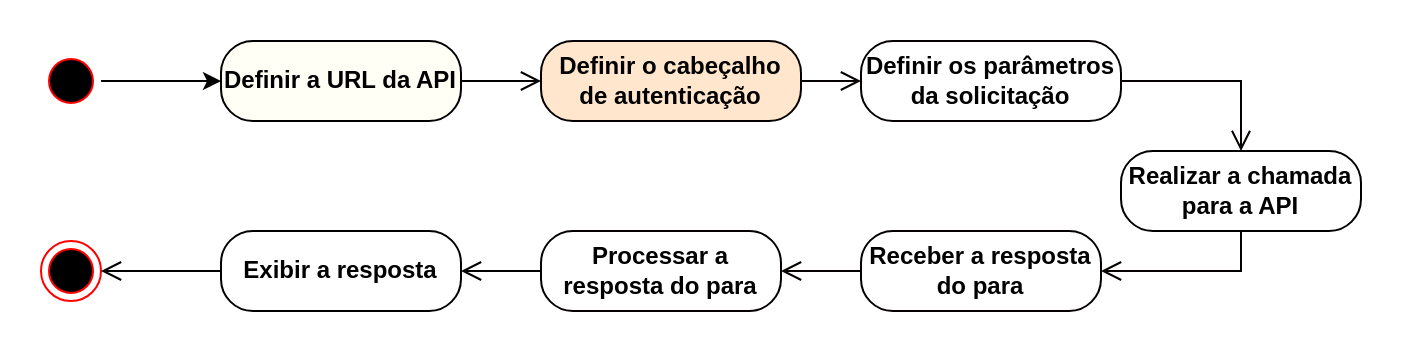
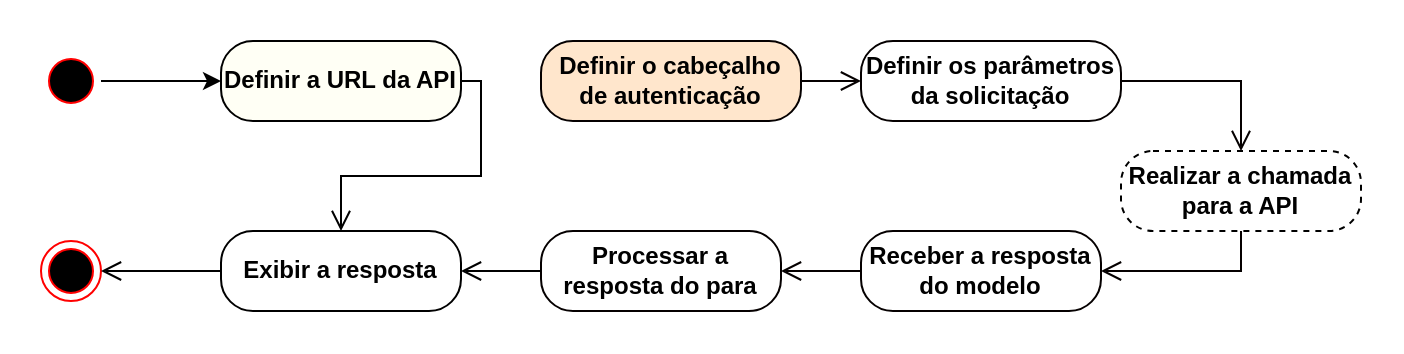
(507, 81) -> (435, 176)
(1241, 191) -> (1241, 191)
(981, 271) -> (981, 271)
